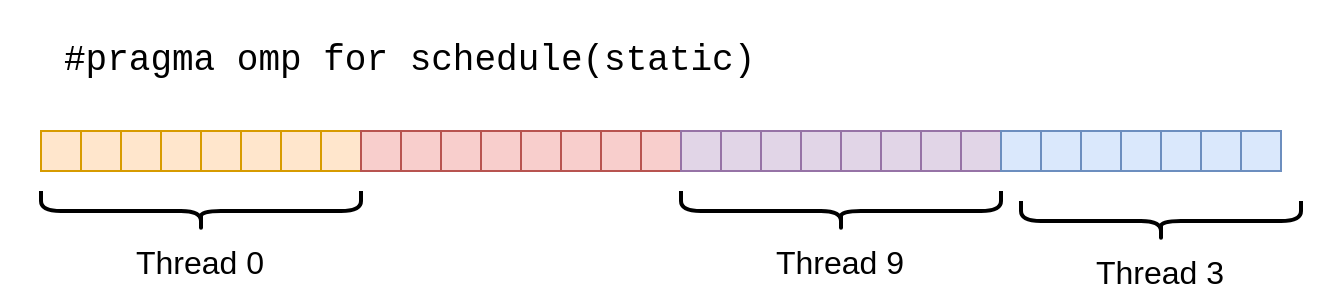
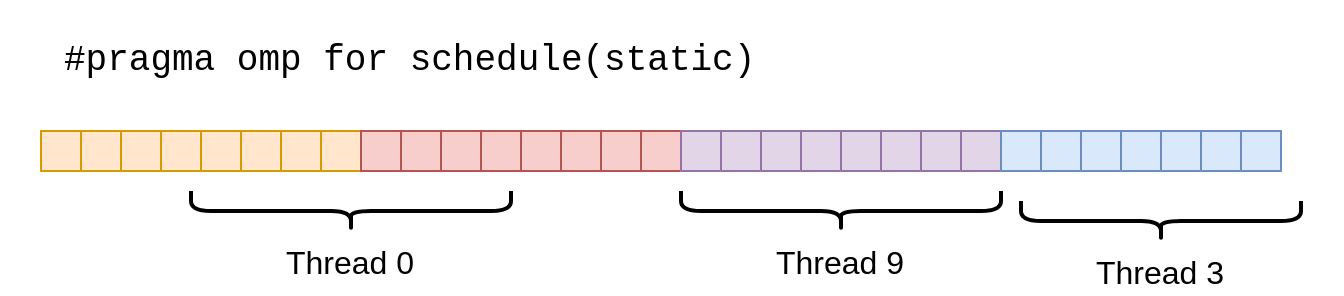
(201, 211) -> (351, 211)
